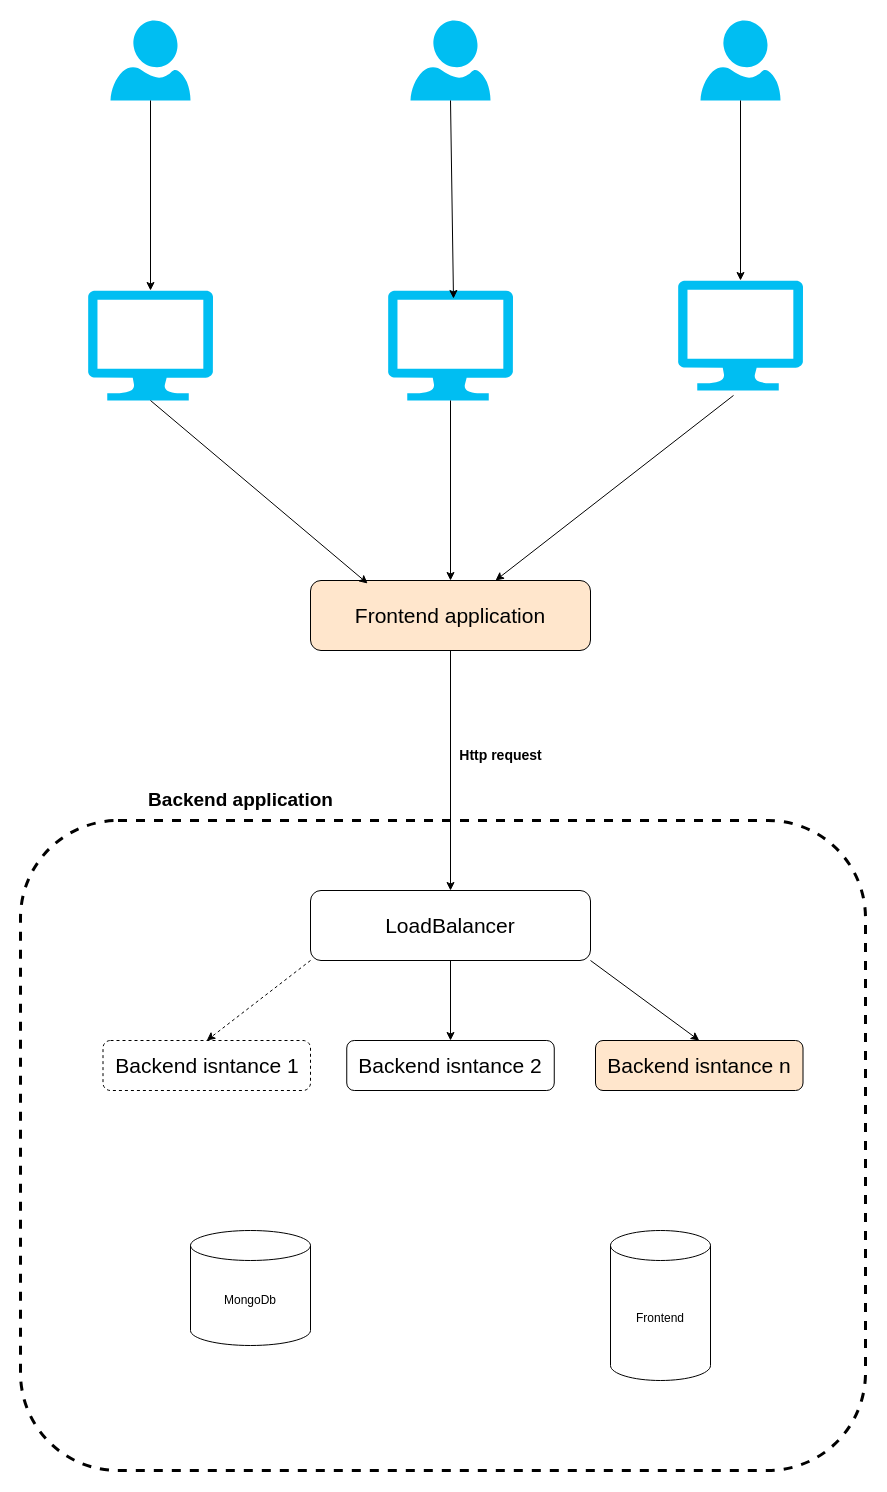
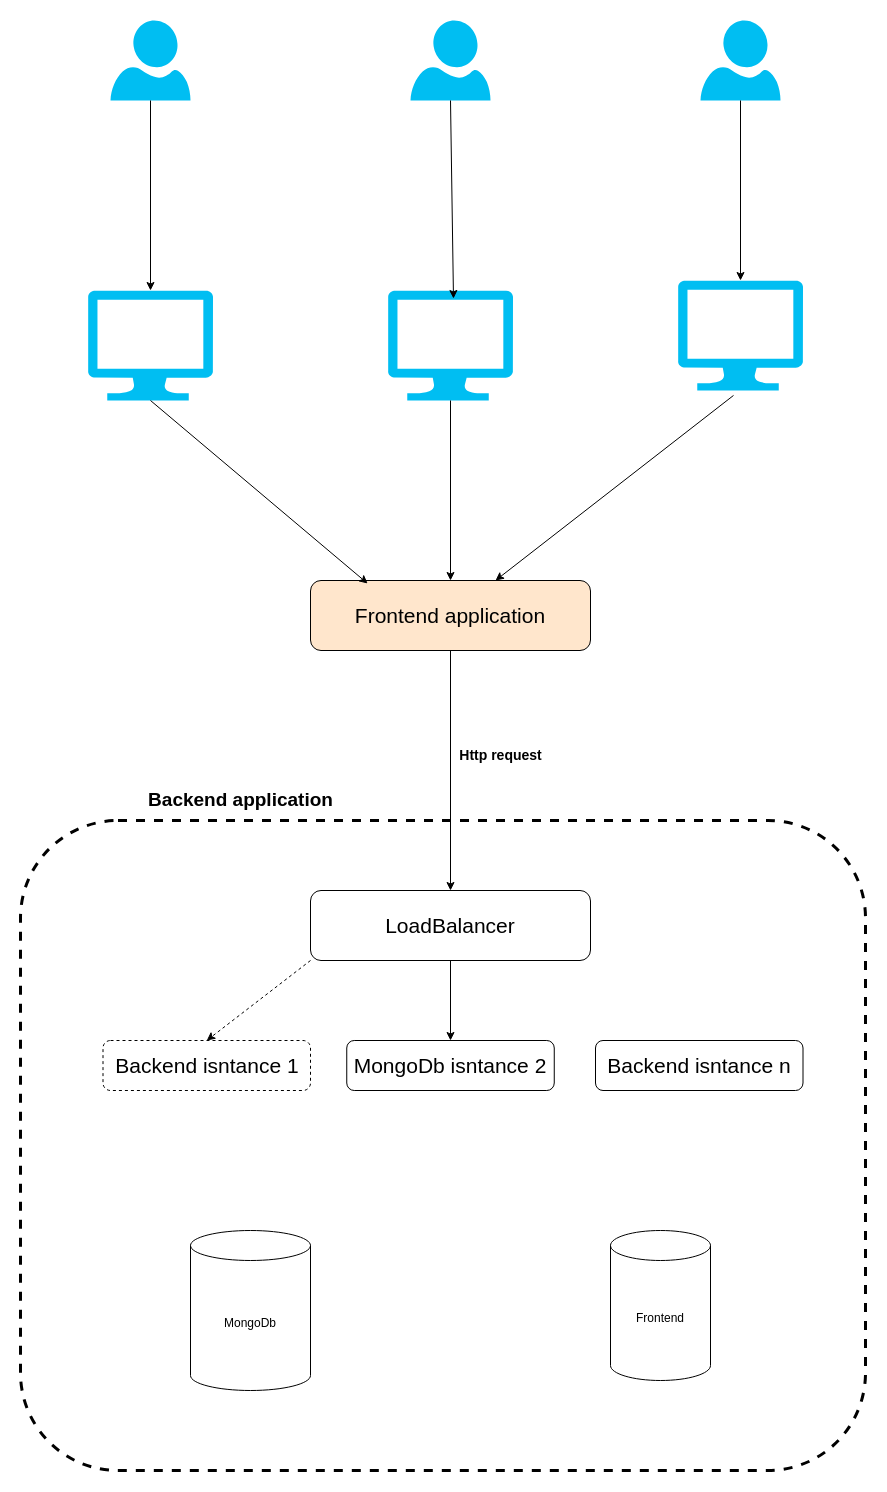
(642, 999) -> none
(451, 1066) -> (451, 1066)
(699, 1066) -> (699, 1066)
(251, 1288) -> (251, 1311)
